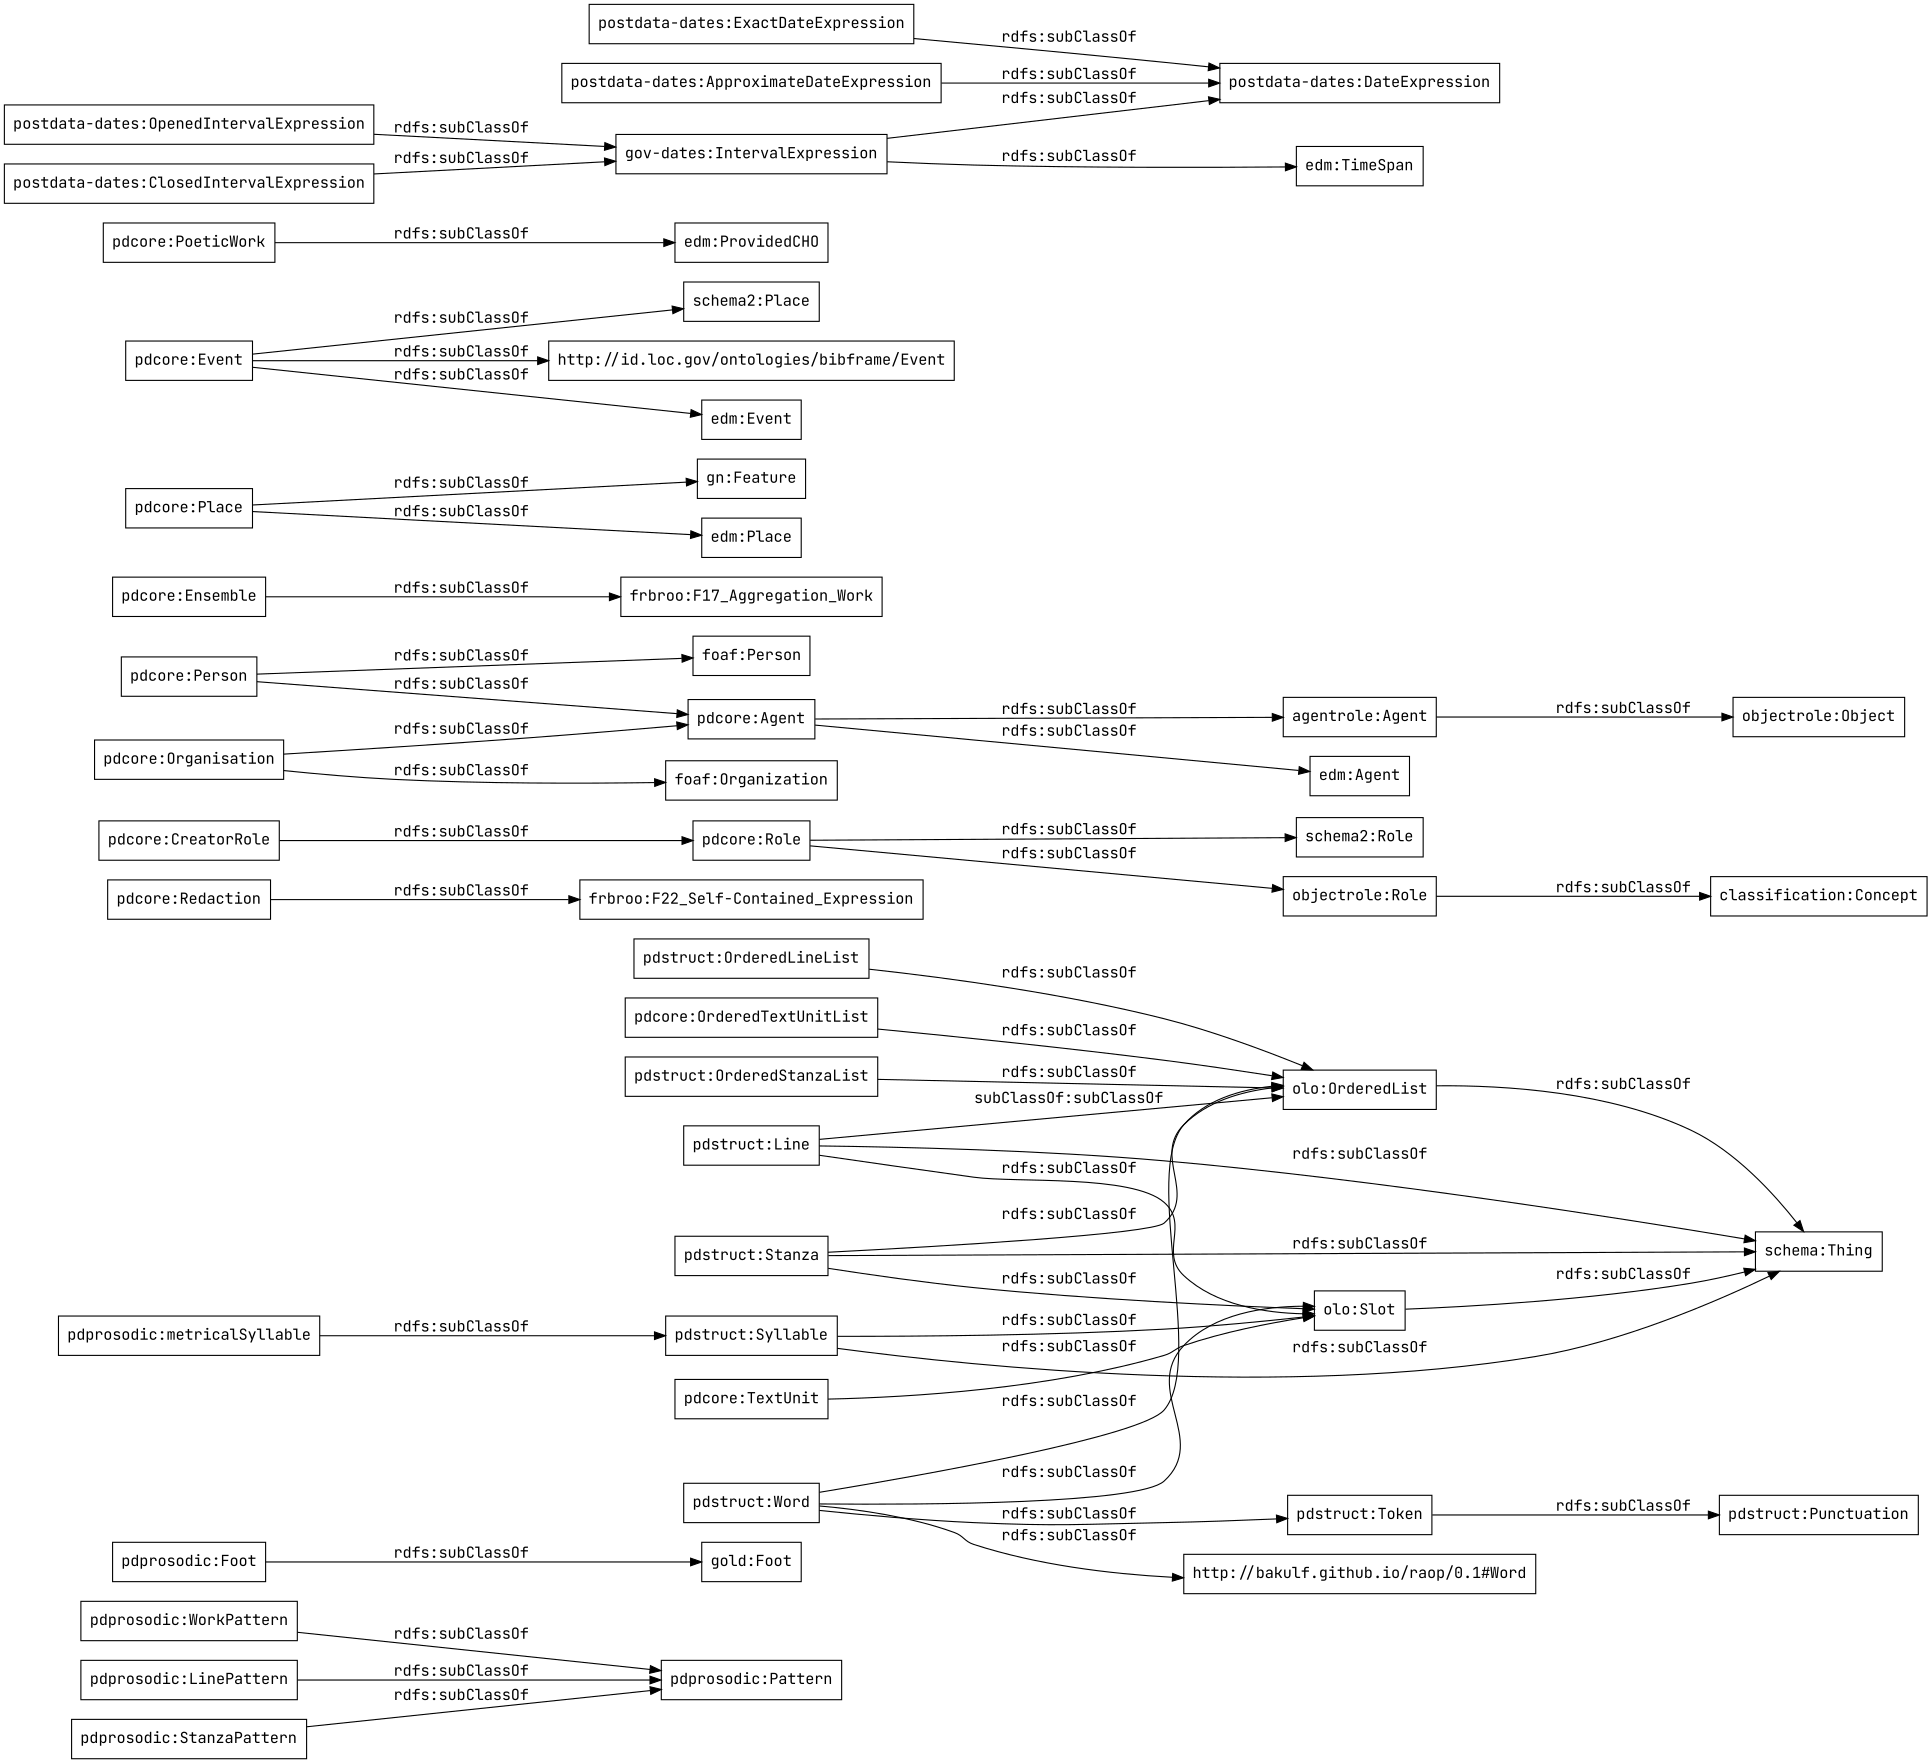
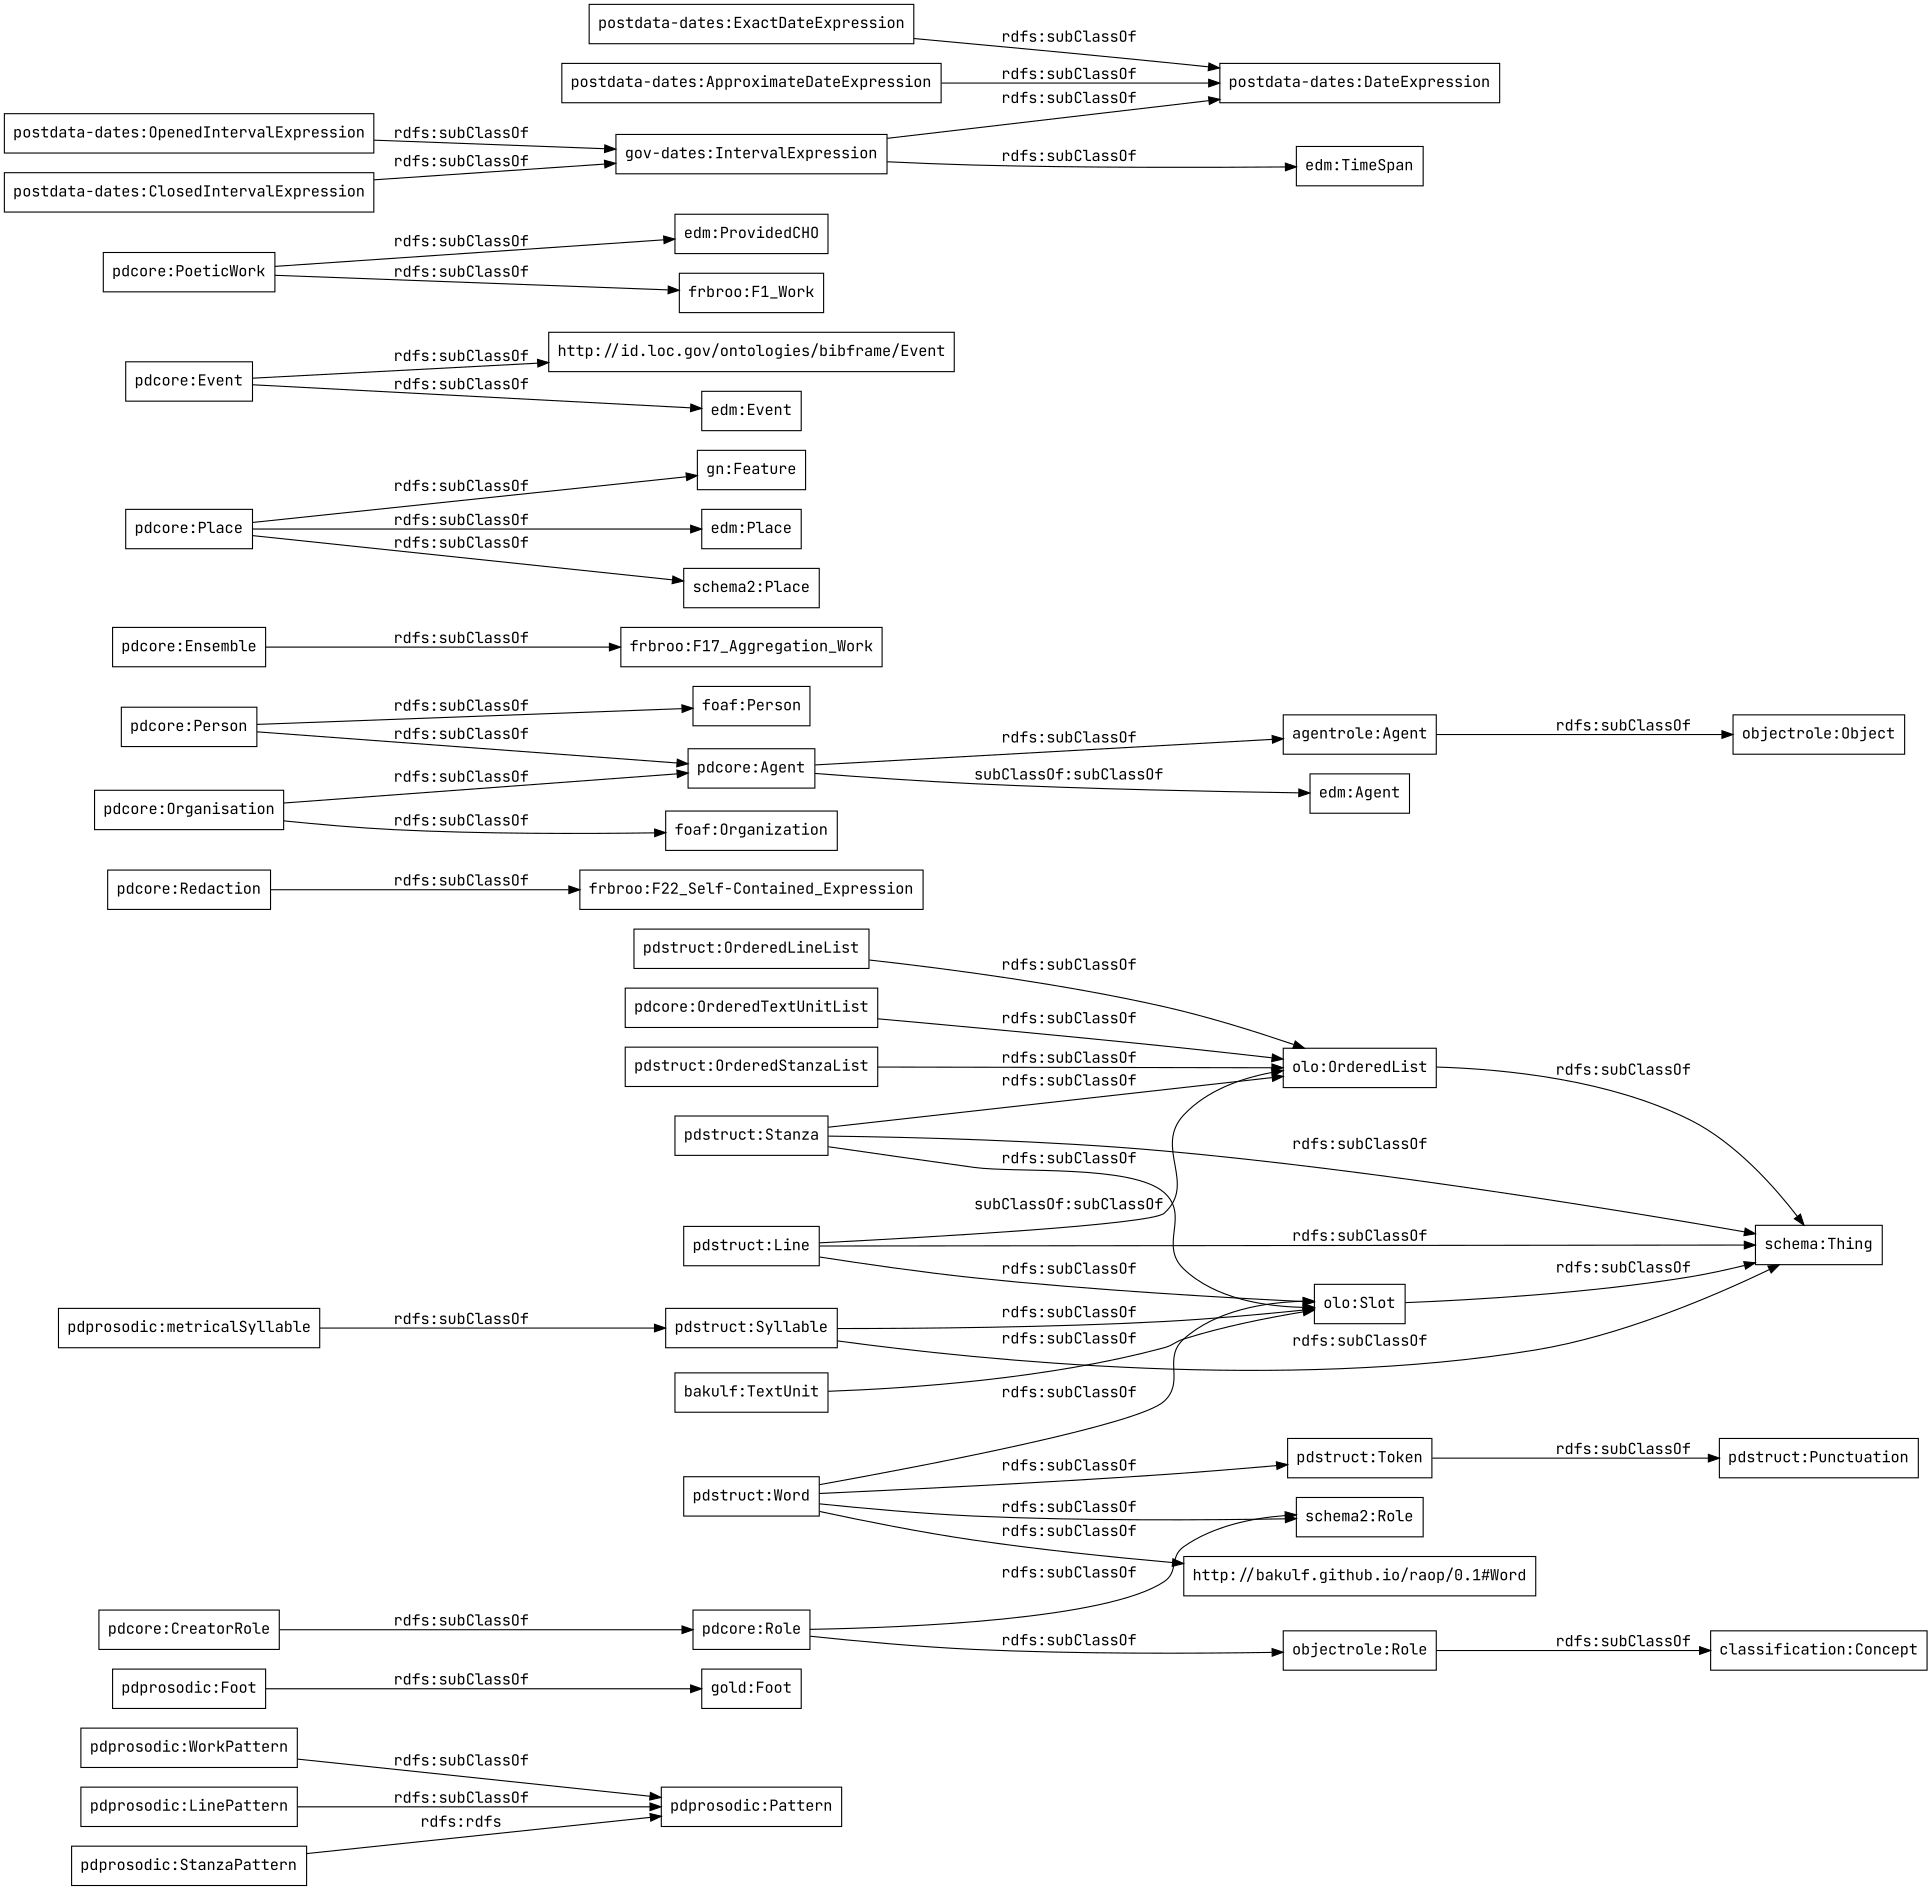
none -> (751, 293)
(463, 332) -> (463, 558)
(1069, 732) -> (1069, 776)
(751, 1399) -> (751, 1393)
(1162, 1411) -> (1052, 1519)
(461, 1696) -> (461, 1823)
